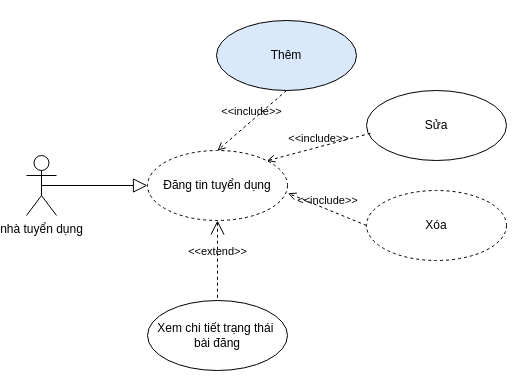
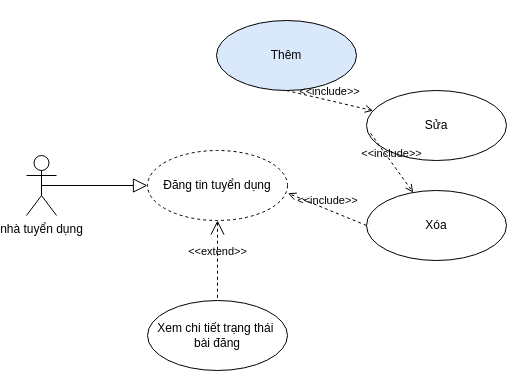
(253, 119) -> (329, 100)
(320, 147) -> (391, 162)
(437, 226) -> (437, 226)
